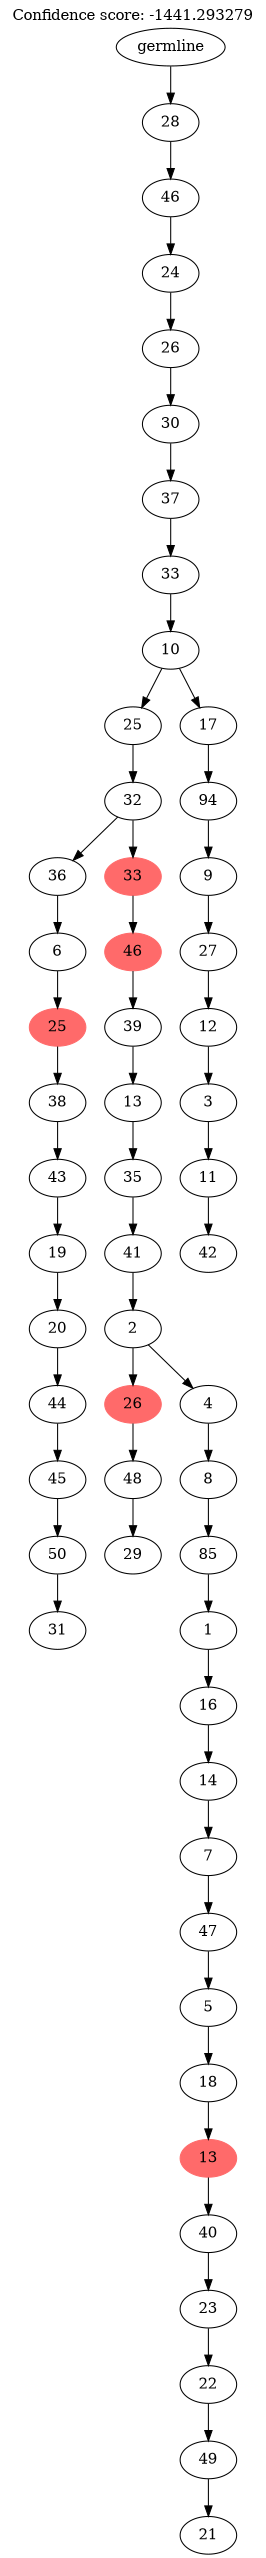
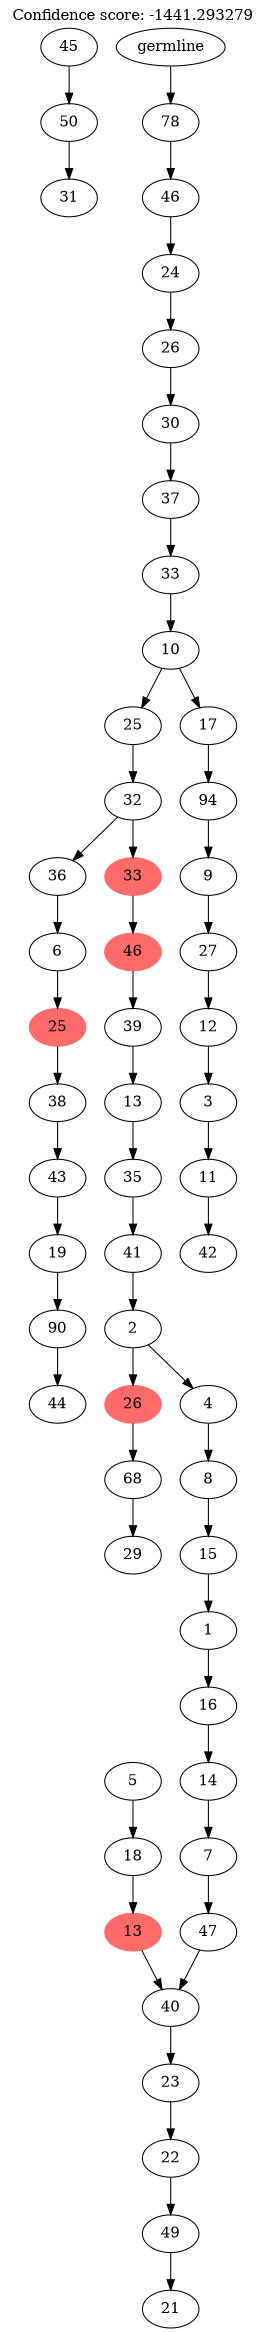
(171, 123) -> (171, 123)
(58, 1329) -> (58, 1329)
(58, 1437) -> none
(133, 1480) -> (133, 1480)
(208, 1555) -> (208, 1555)
(208, 1965) -> (192, 1965)
